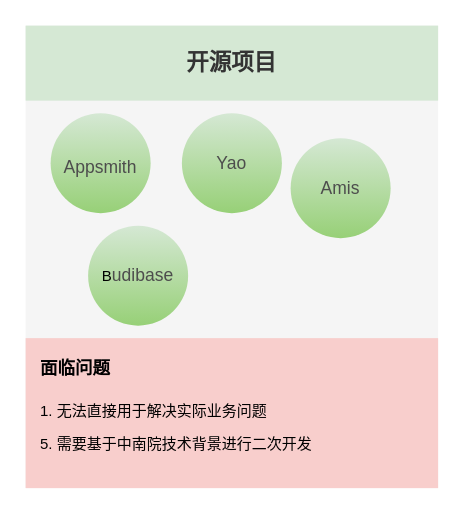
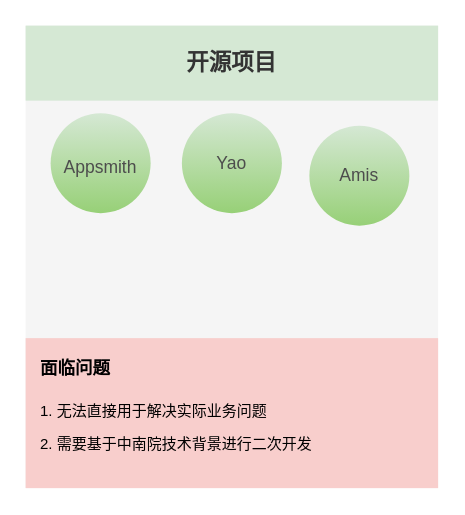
(341, 188) -> (359, 176)
(138, 276) -> none
(177, 374) -> (177, 374)
